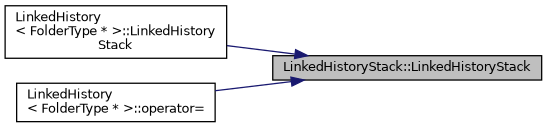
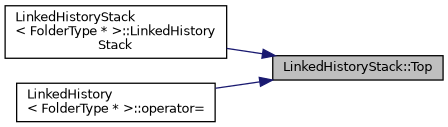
(116, 32) -> (116, 32)
(407, 68) -> (358, 68)
